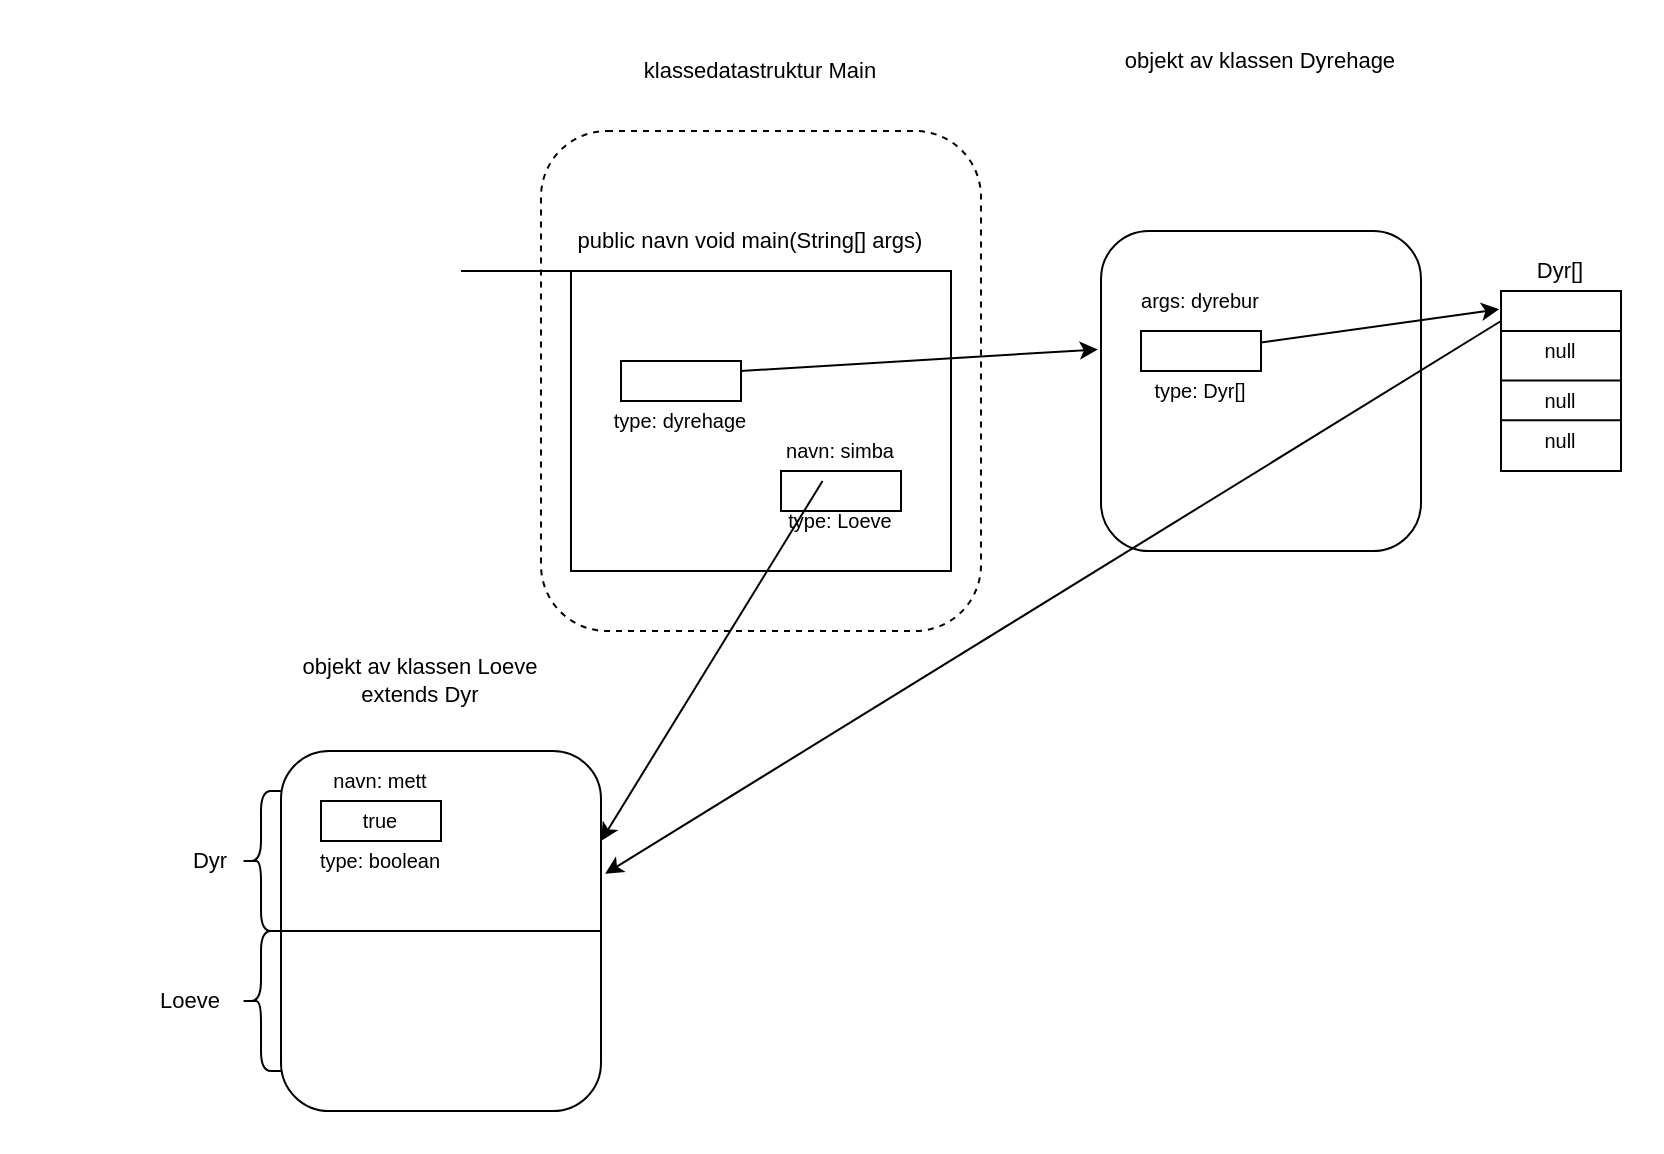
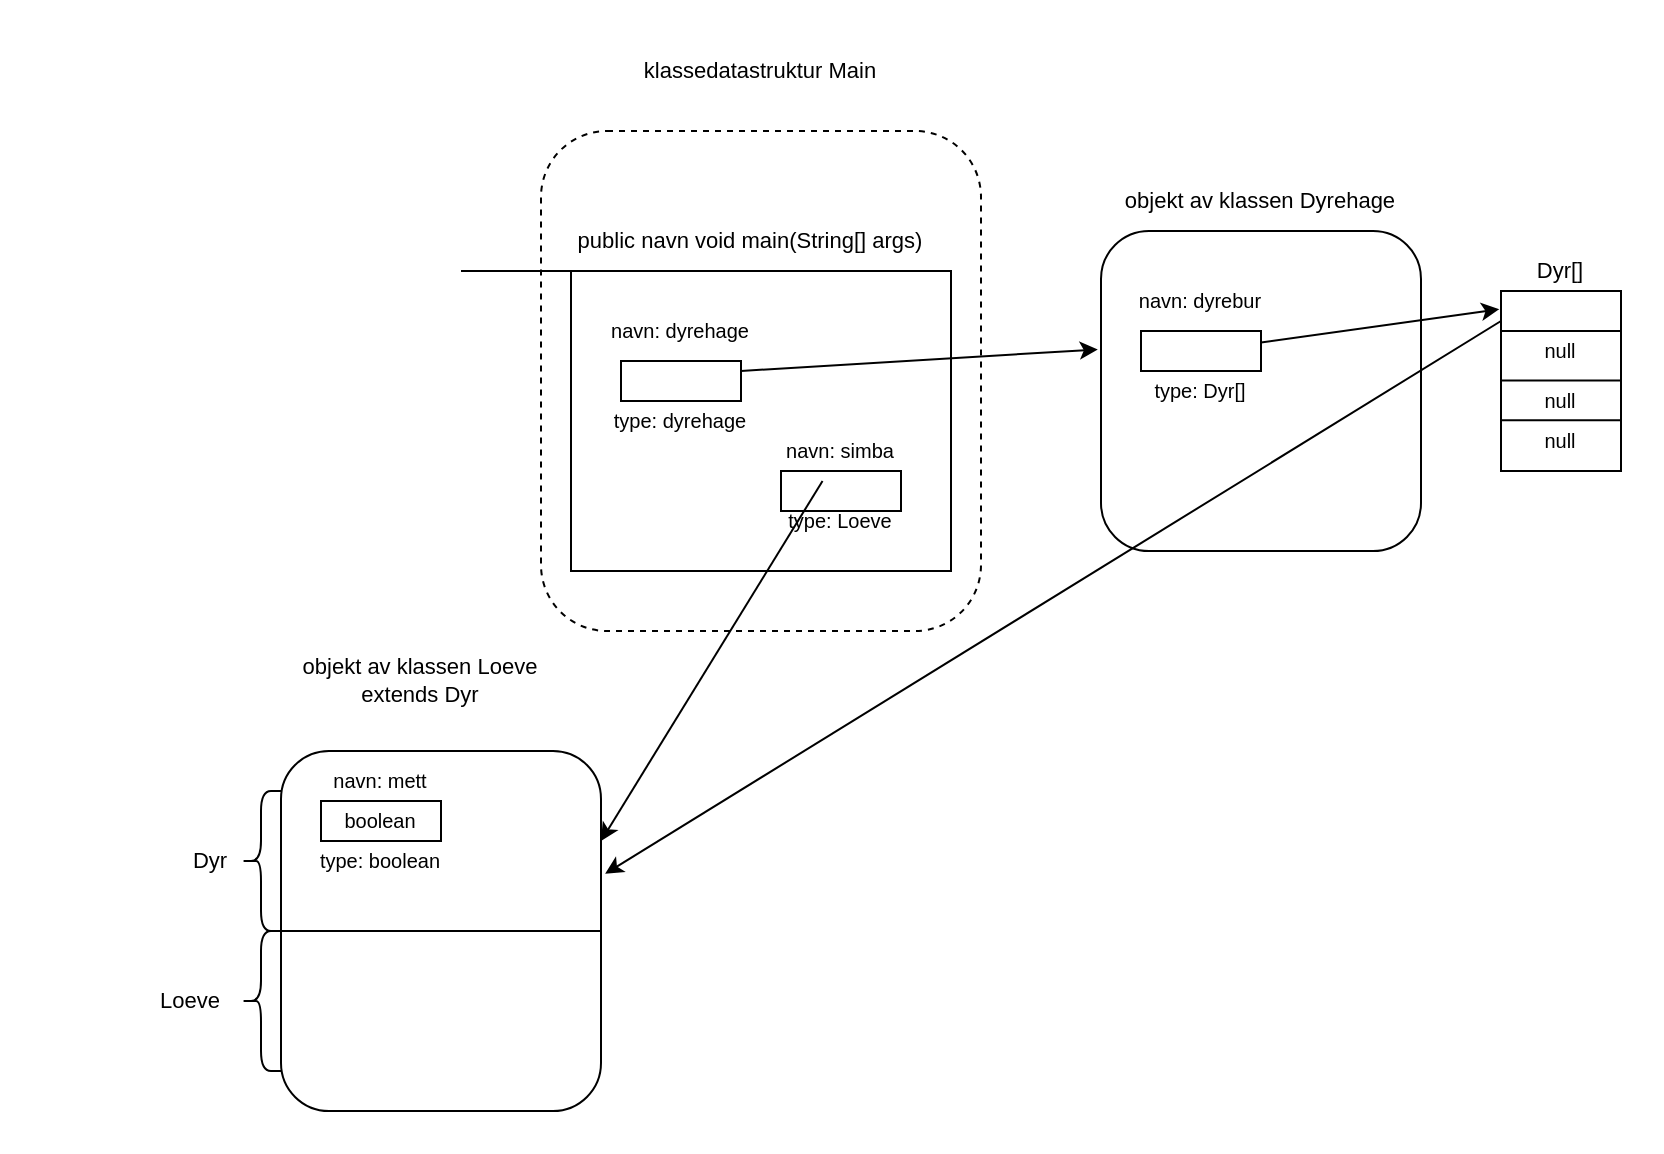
(1261, 61) -> (1261, 201)
(1201, 301) -> (1201, 301)
none -> (681, 331)
(381, 821) -> (381, 821)
